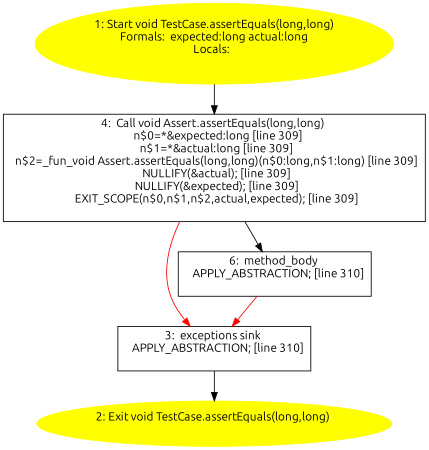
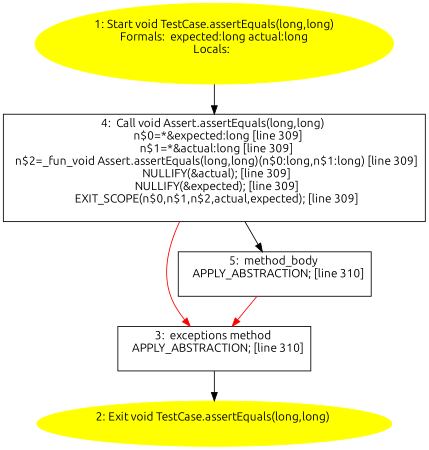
(275, 274) -> (275, 274)
(214, 349) -> (214, 349)
